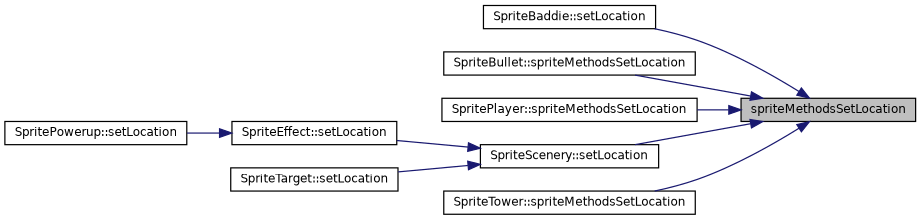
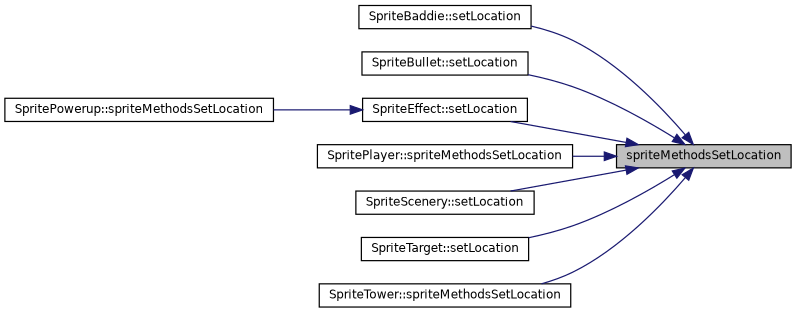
(570, 63) -> (445, 63)
(96, 133) -> (139, 110)
(433, 144) -> (568, 132)
(433, 169) -> (604, 213)
